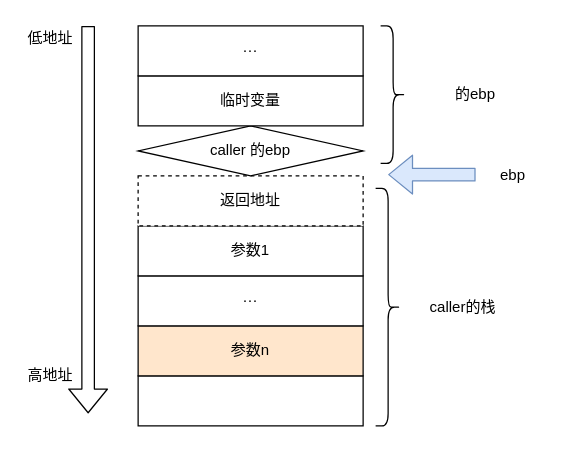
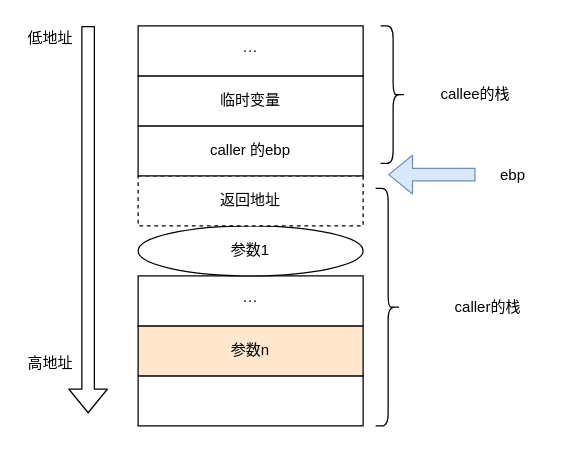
(476, 94) -> (476, 94)
(251, 151) -> (251, 151)
(251, 251) -> (251, 251)
(463, 307) -> (488, 307)
(51, 376) -> (51, 363)
